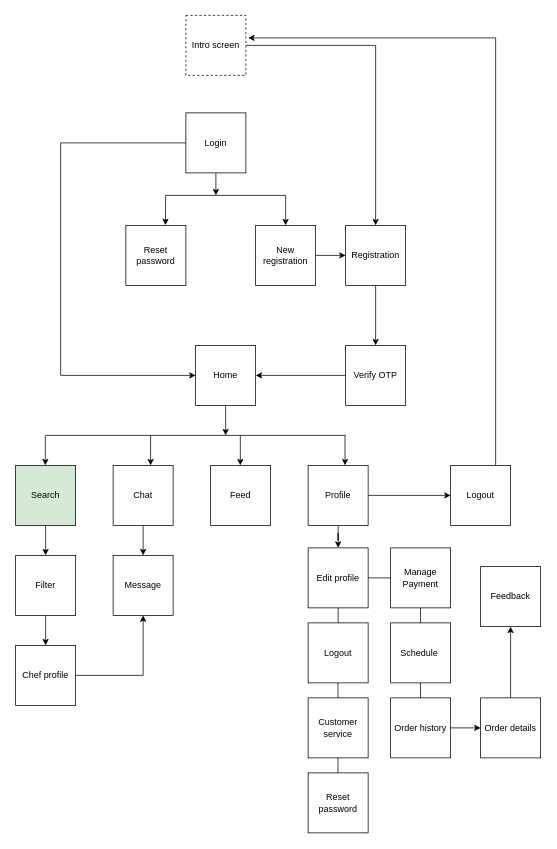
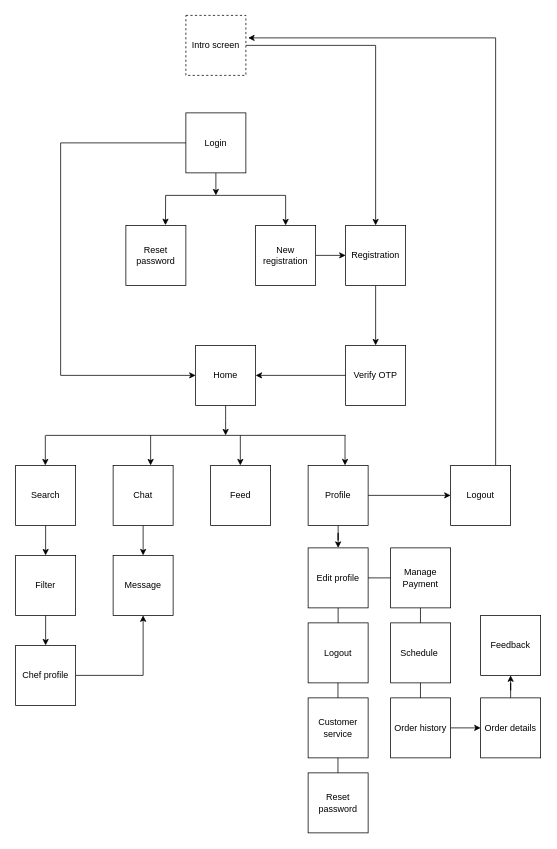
(45, 495) -> (45, 495)
(510, 597) -> (510, 645)
